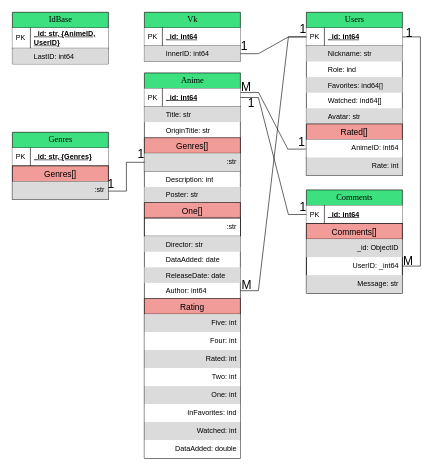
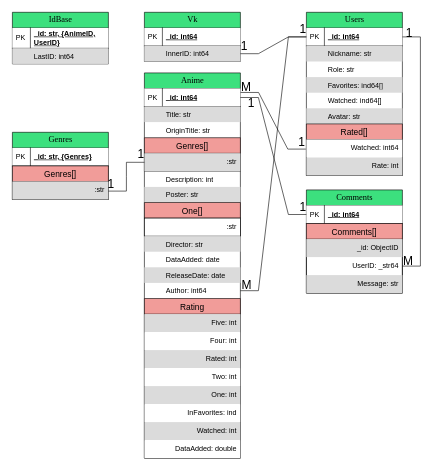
(342, 70) -> (343, 70)
(374, 148) -> (373, 148)
(373, 265) -> (372, 265)
